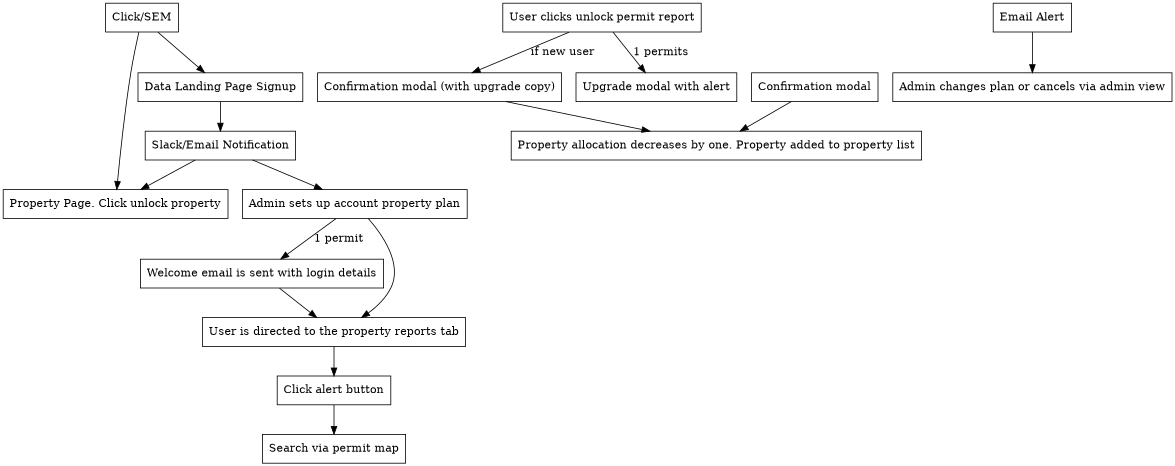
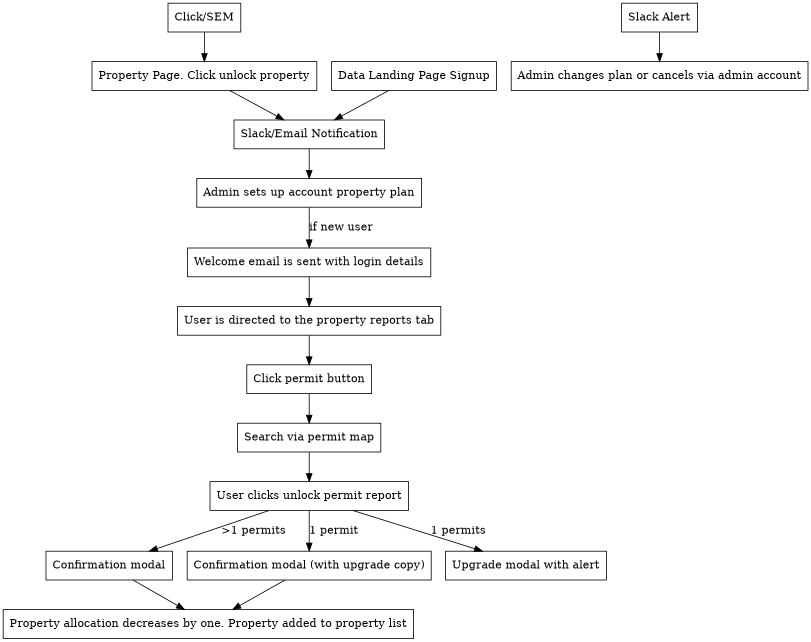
(1032, 18) -> (660, 18)
(178, 50) -> none
(563, 52) -> (334, 531)
(1032, 87) -> (660, 76)
(172, 173) -> (253, 103)
(339, 239) -> (341, 228)
(394, 267) -> none
(334, 390) -> (309, 379)
none -> (309, 463)
none -> (213, 529)
